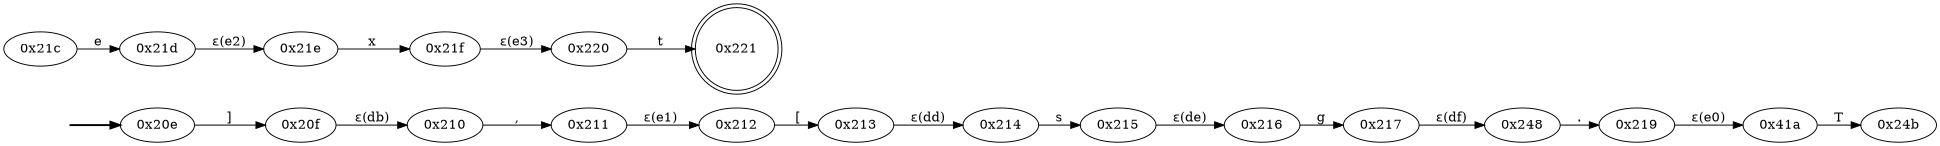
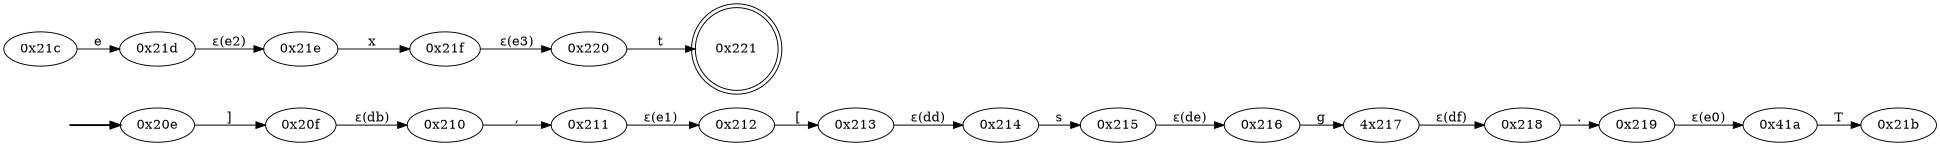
(1381, 125) -> (1381, 125)
(1522, 125) -> (1522, 125)
(1899, 125) -> (1899, 125)
